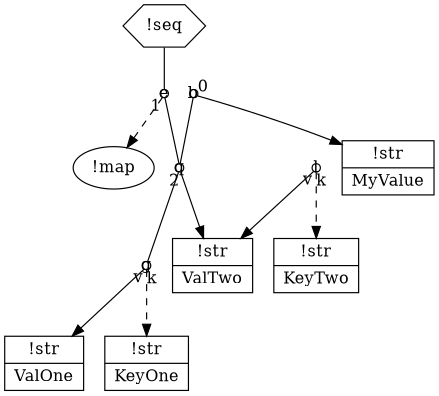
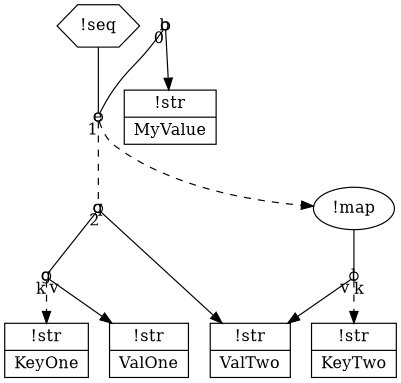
(172, 131) -> (98, 163)
(187, 131) -> (129, 70)
none -> (354, 251)
